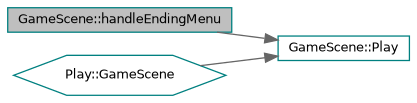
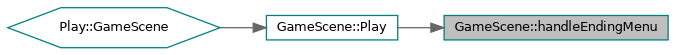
(241, 35) -> (414, 28)
